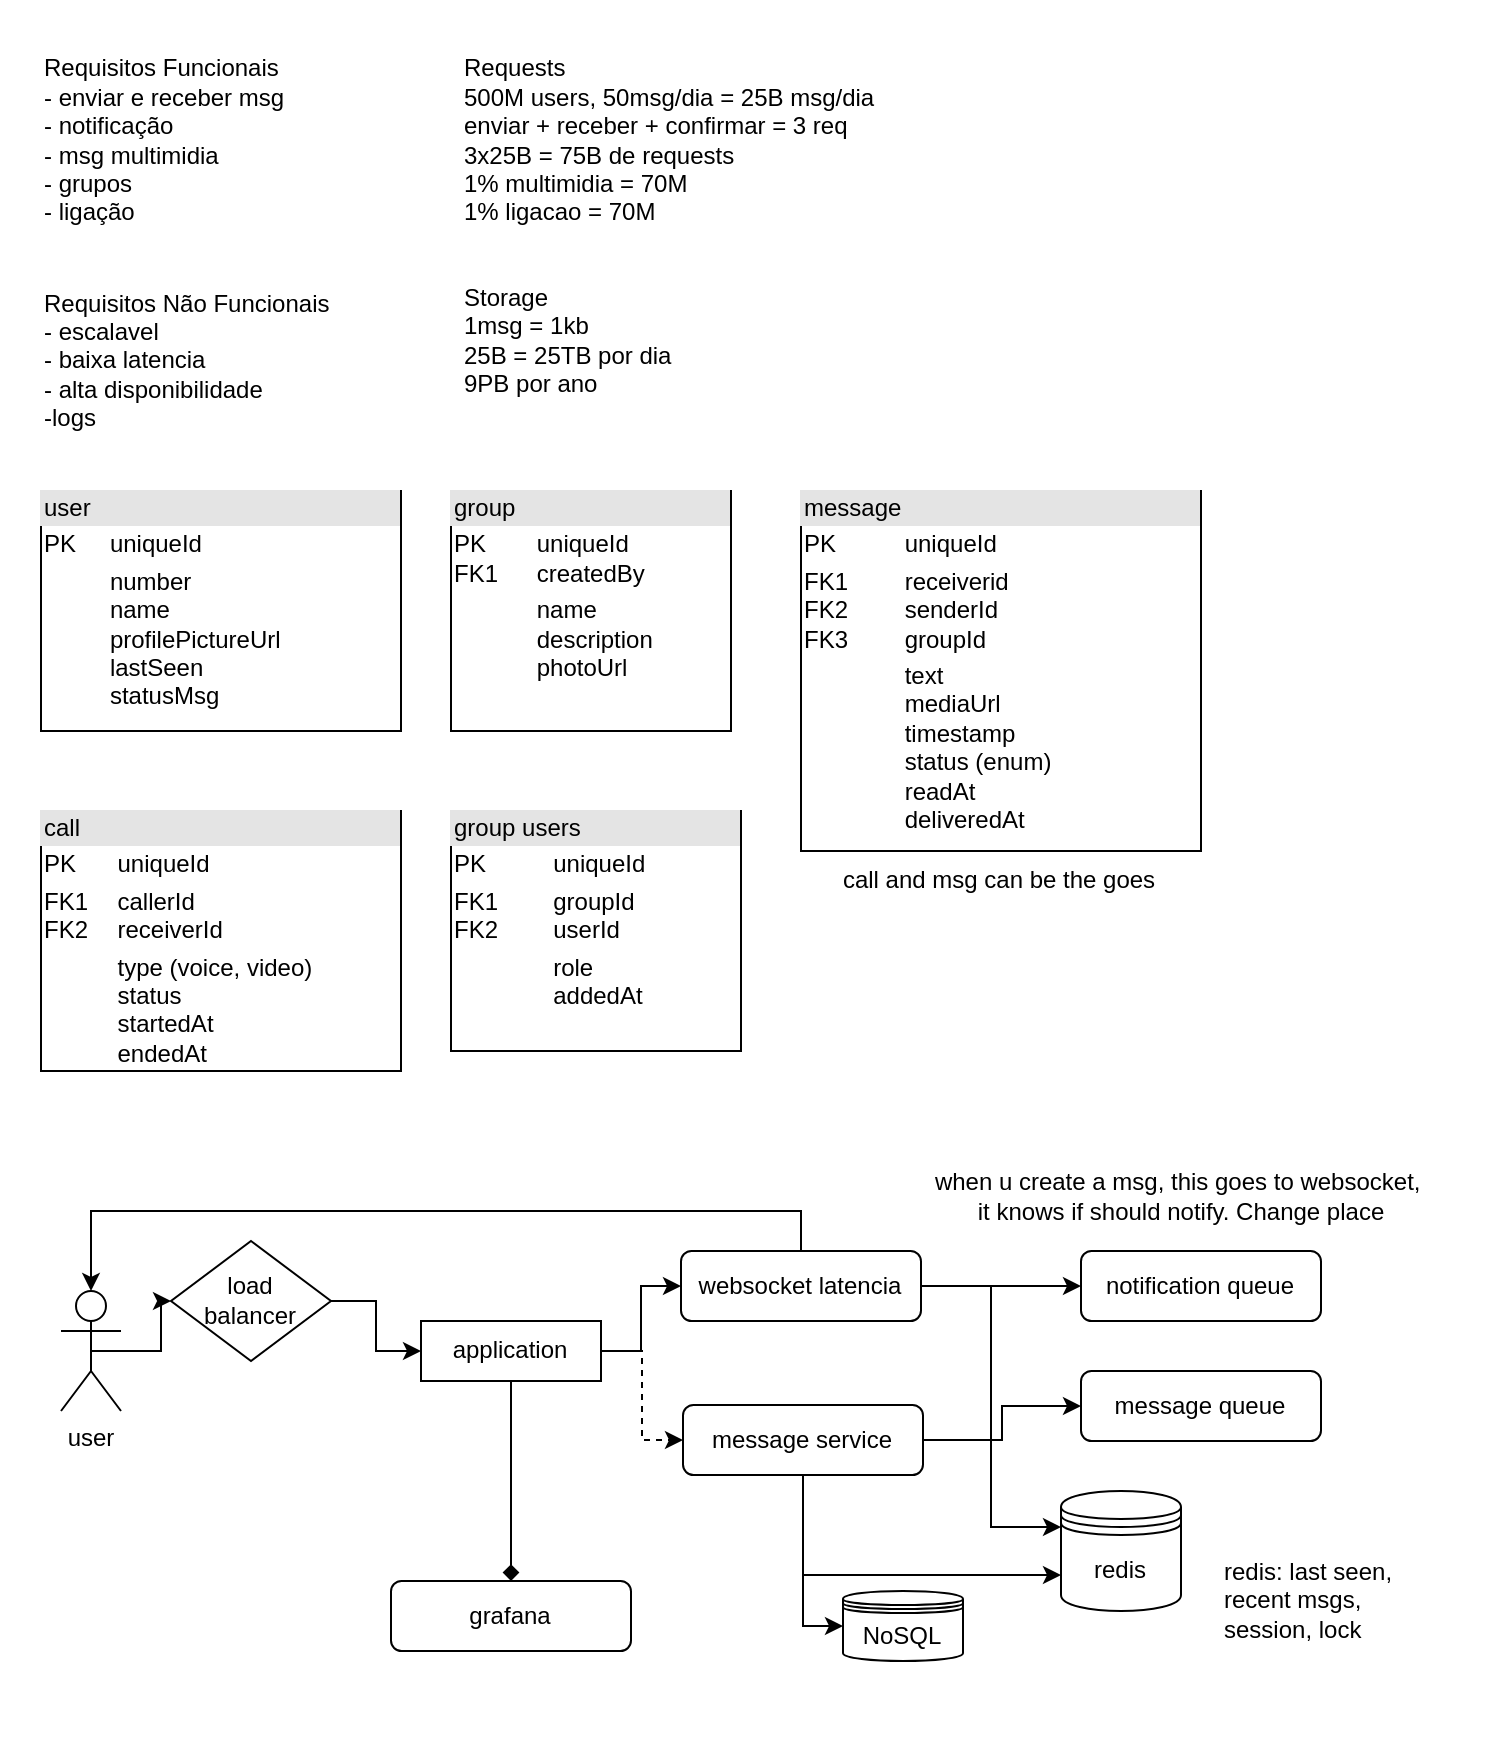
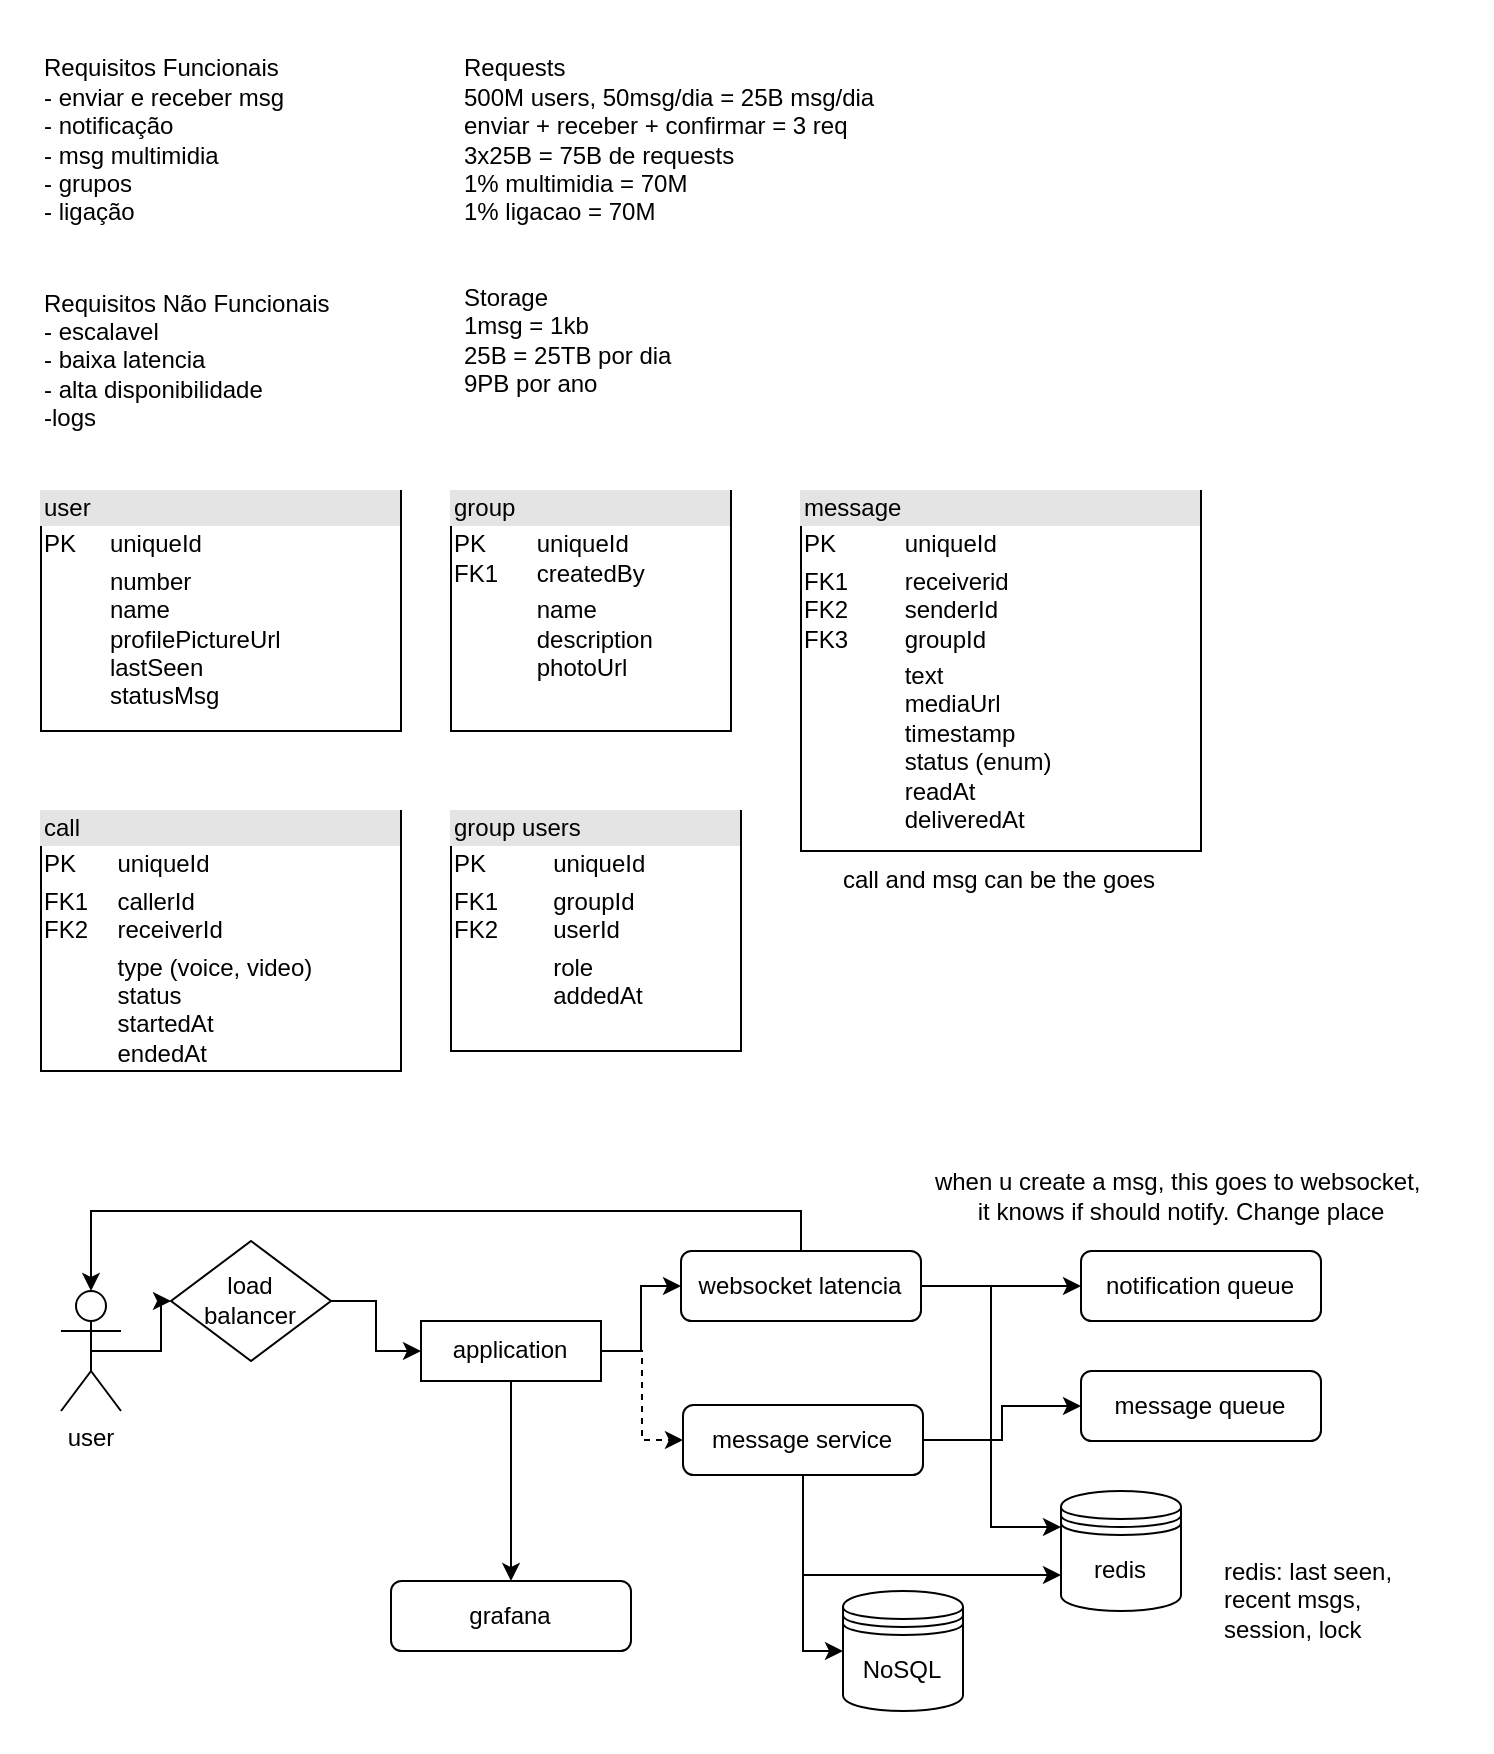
(511, 1565) -> (511, 1566)
(903, 1626) -> (903, 1651)
